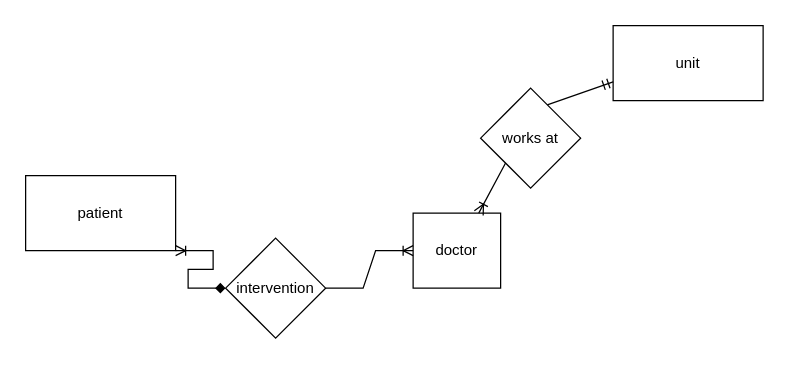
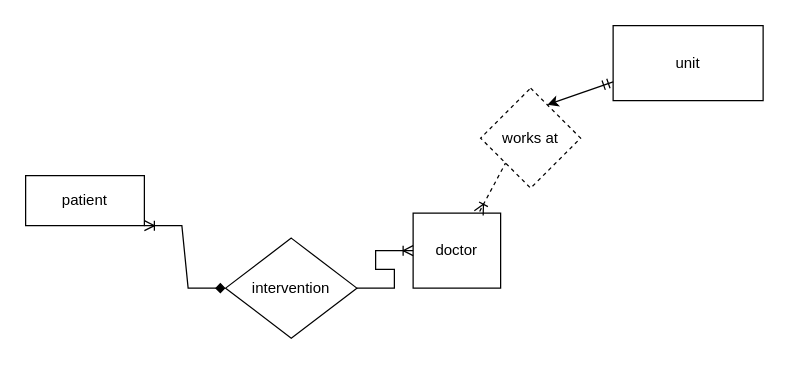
(553, 103) -> (557, 102)
(531, 138) -> (531, 138)
(493, 187) -> (493, 187)
(101, 213) -> (85, 201)
(276, 288) -> (291, 288)
